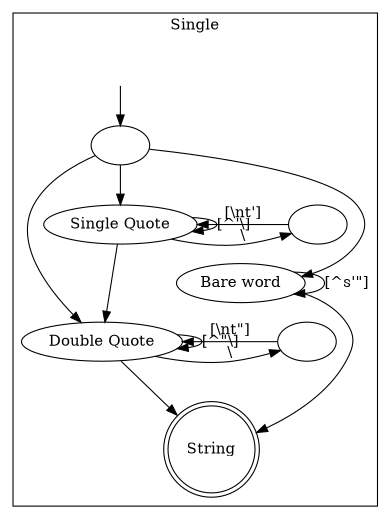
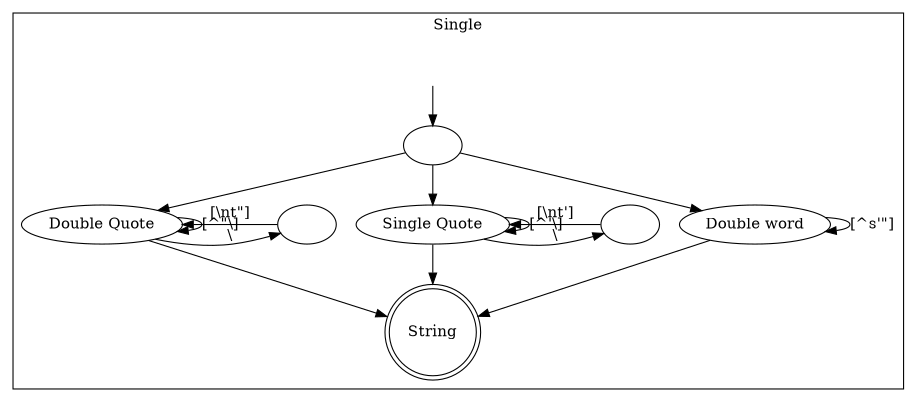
(112, 278) -> (433, 259)
(241, 283) -> (755, 225)
